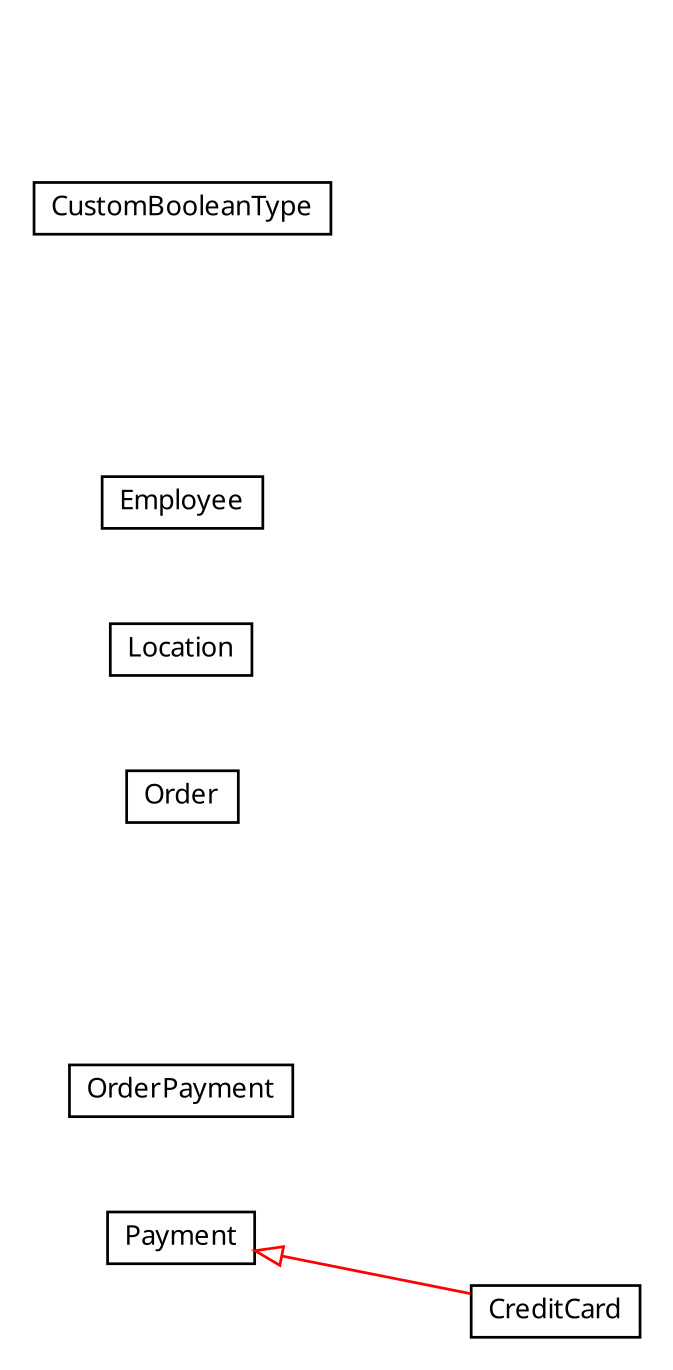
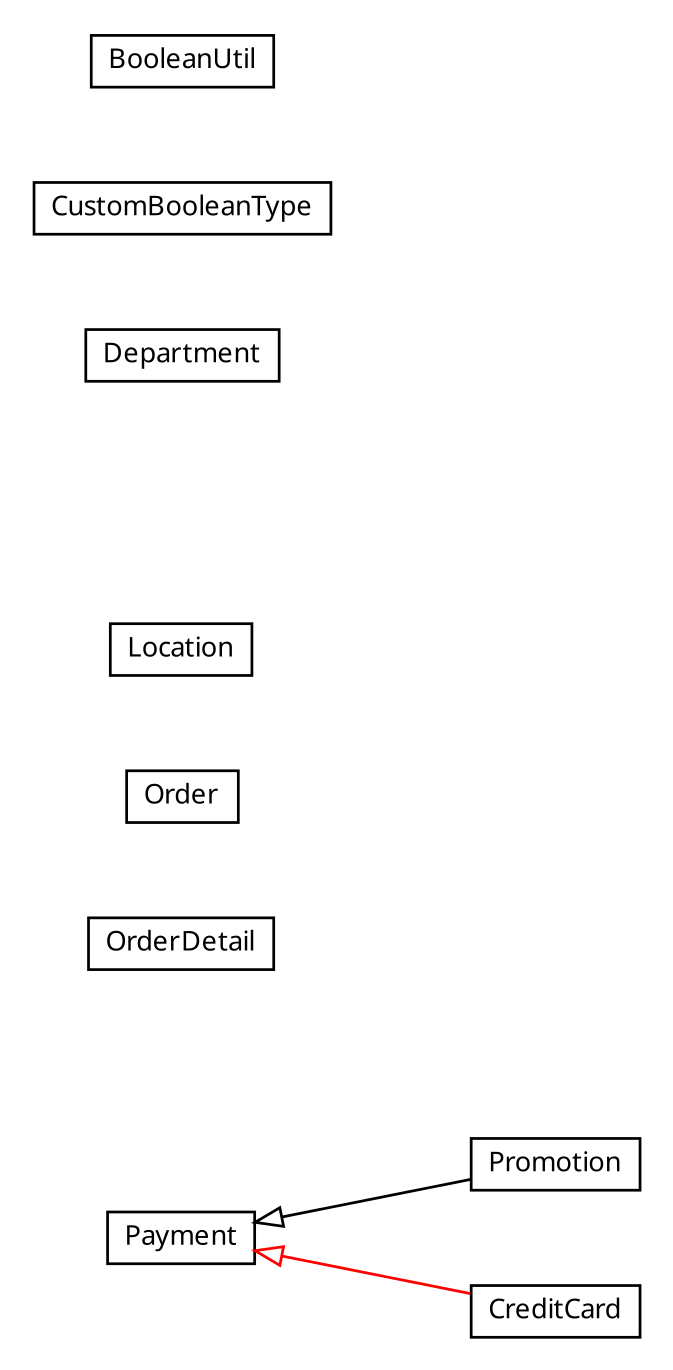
none -> (181, 60)
none -> (181, 354)
(181, 501) -> none
none -> (181, 942)
(181, 1089) -> none
none -> (556, 1163)
